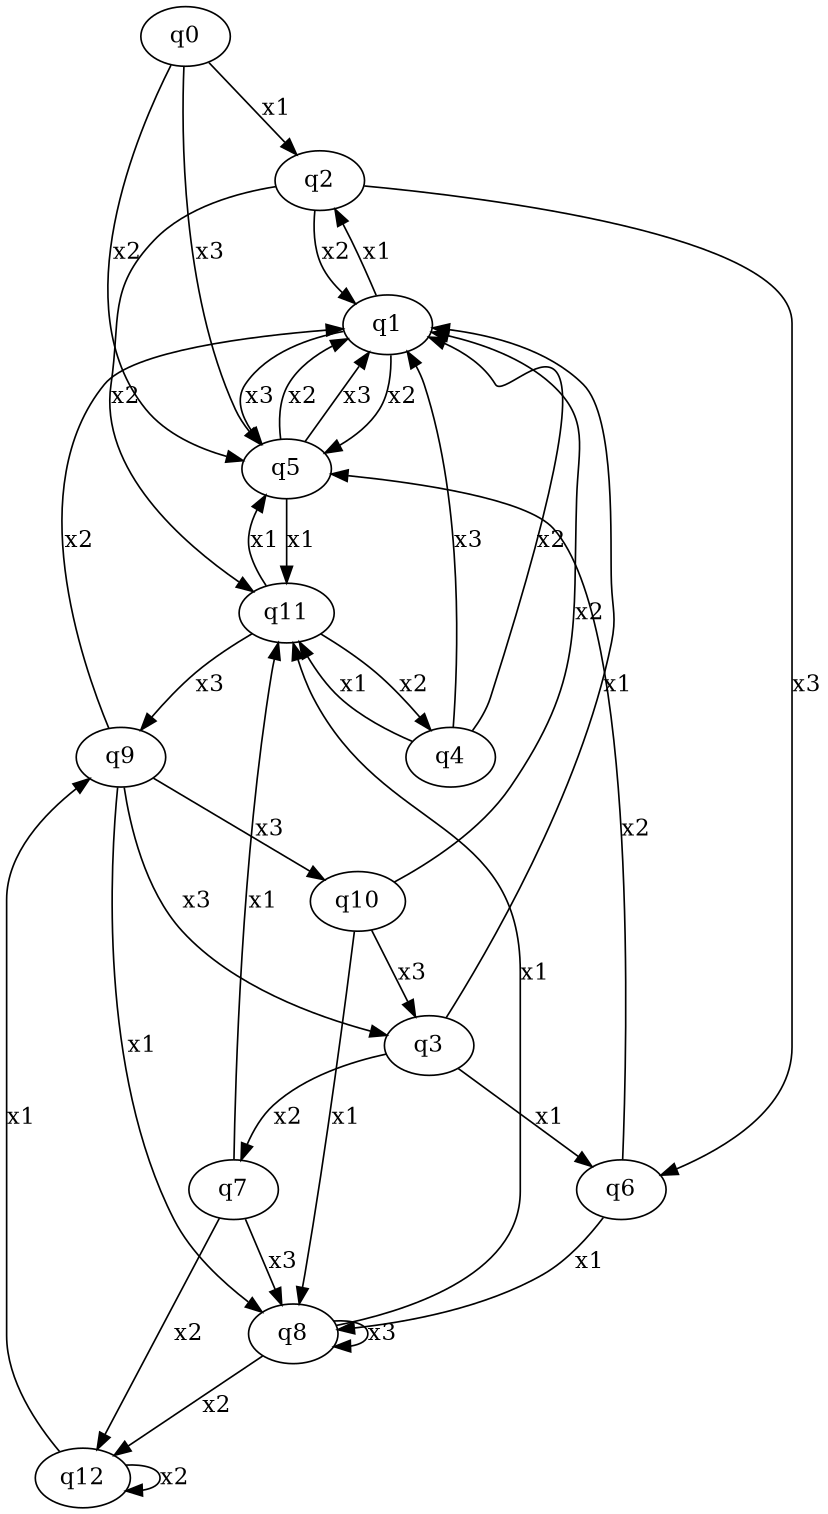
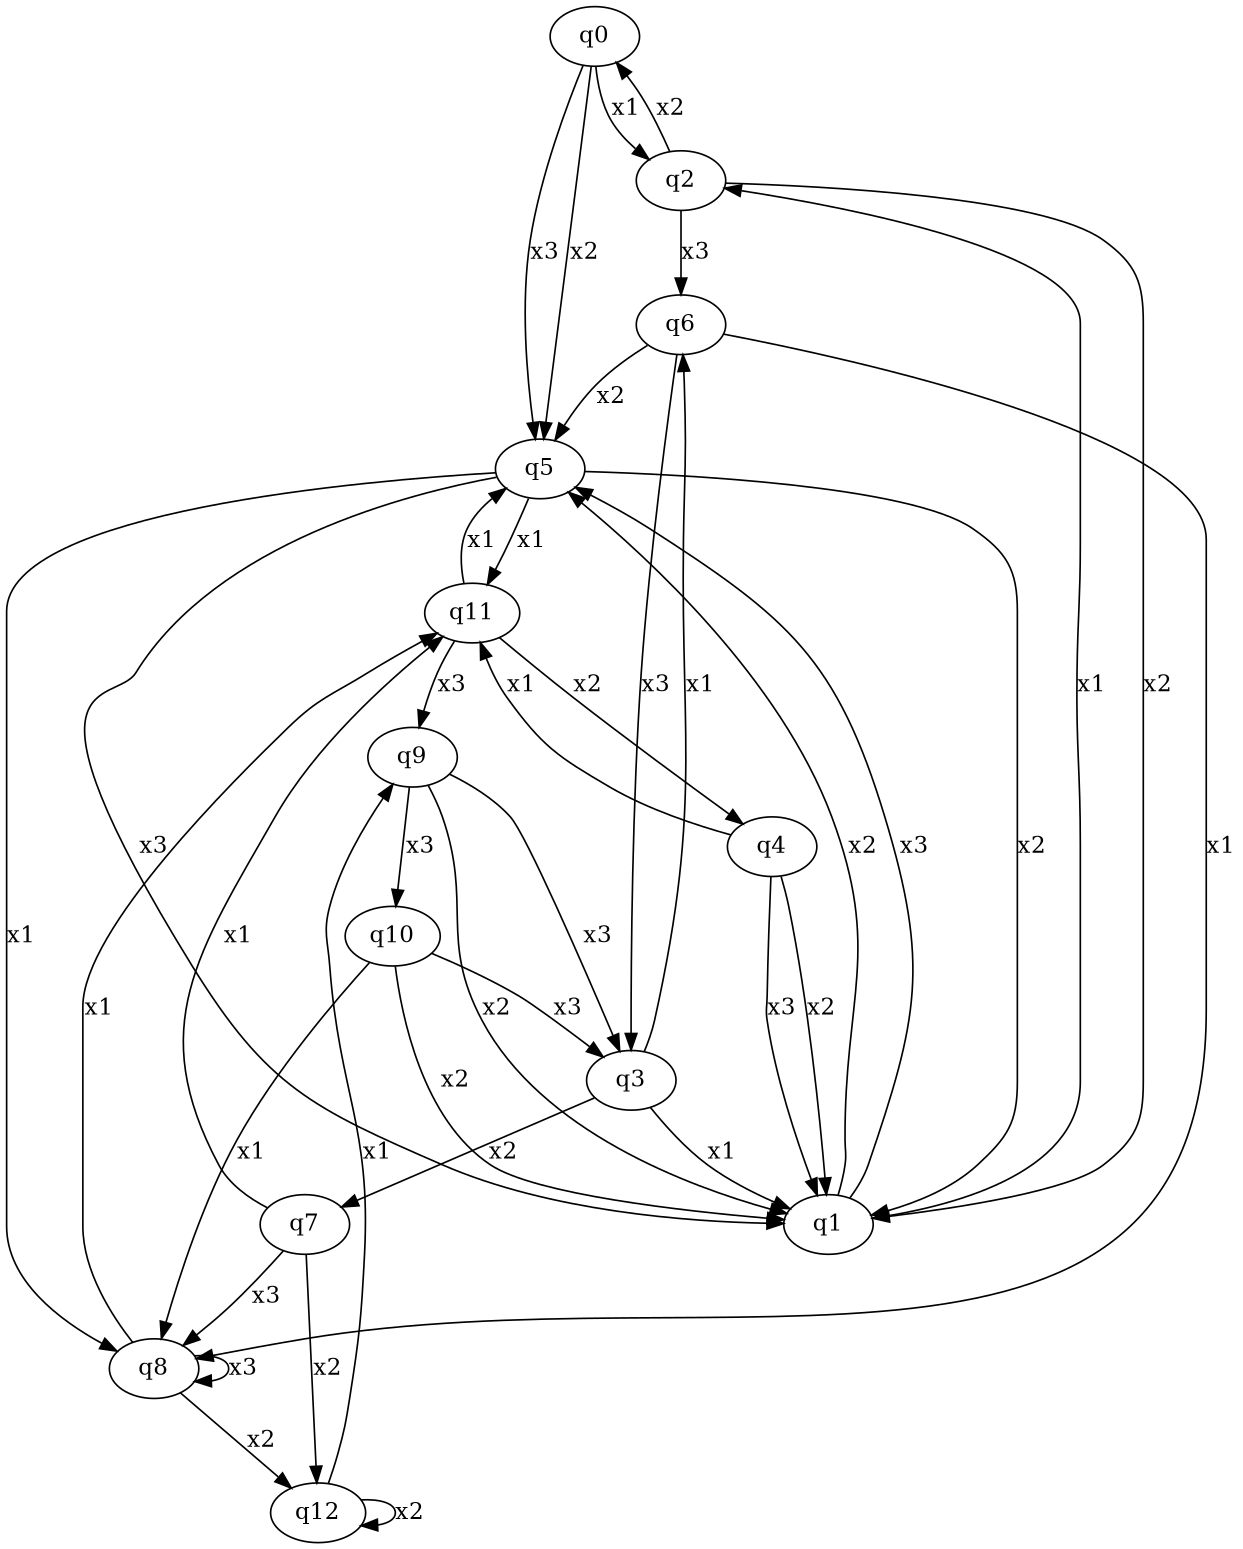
(111, 403) -> (651, 112)
none -> (640, 693)
(126, 1063) -> (7, 734)
